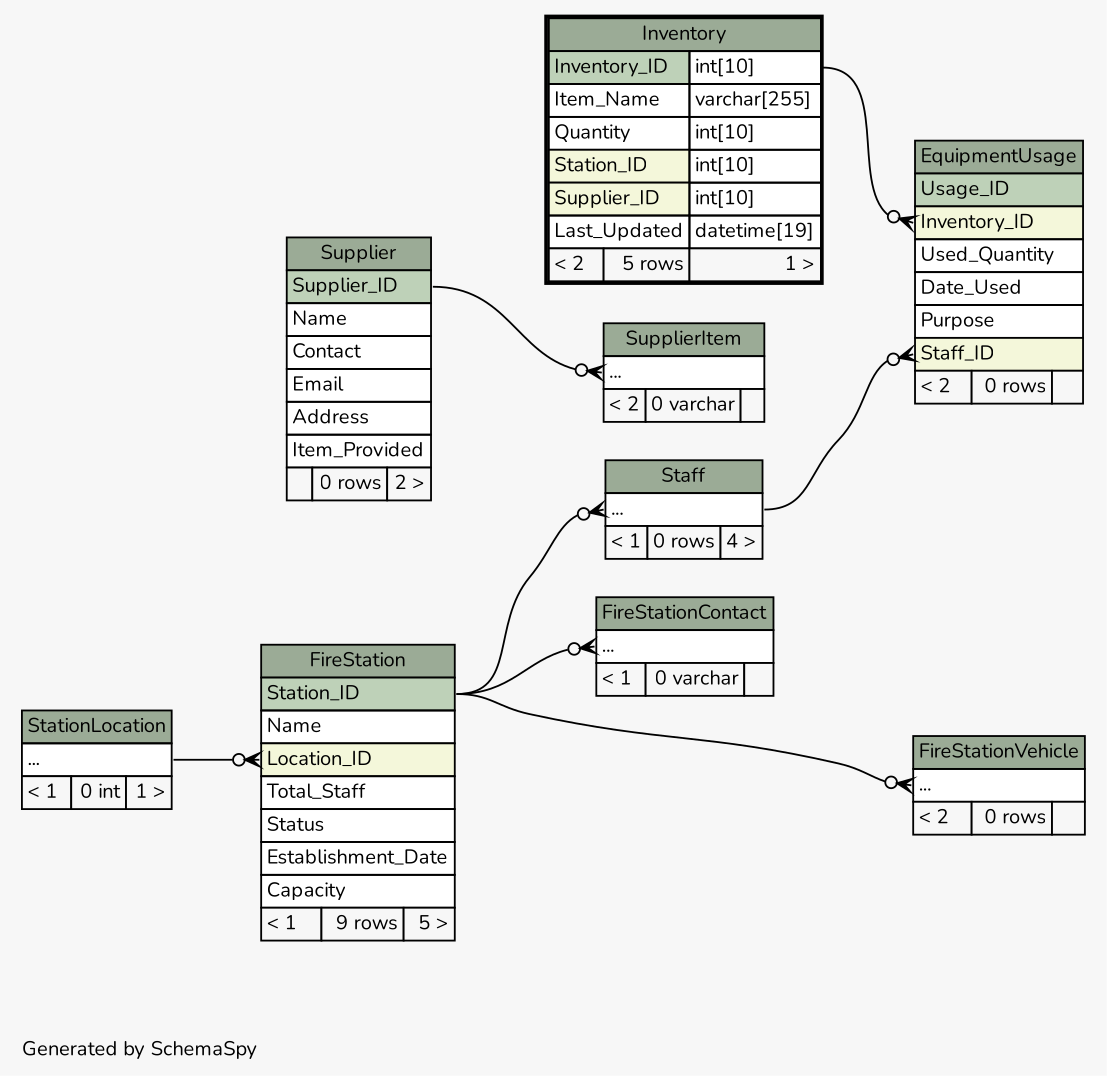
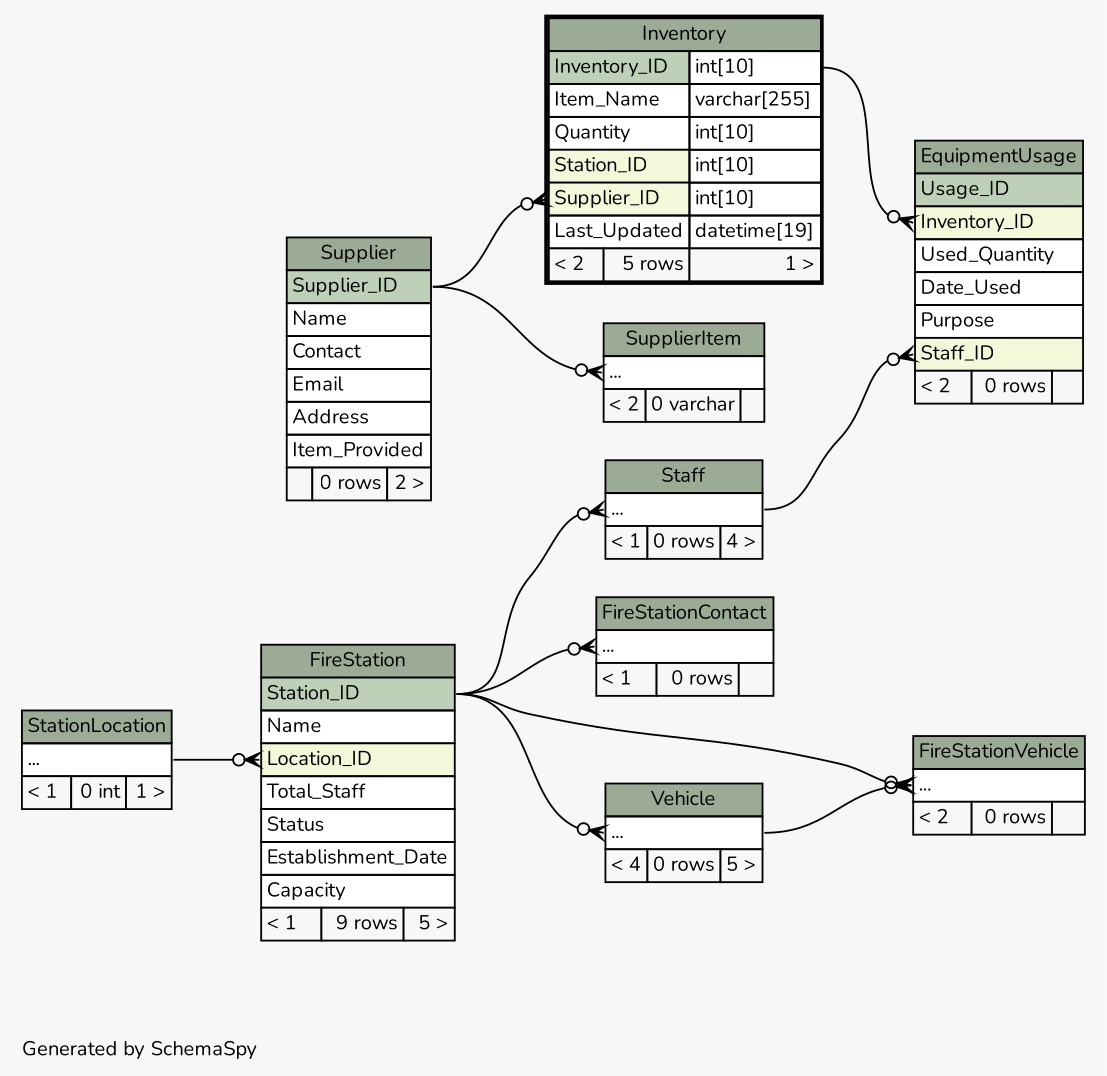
none -> (483, 254)
(697, 679) -> (702, 679)
none -> (684, 833)
